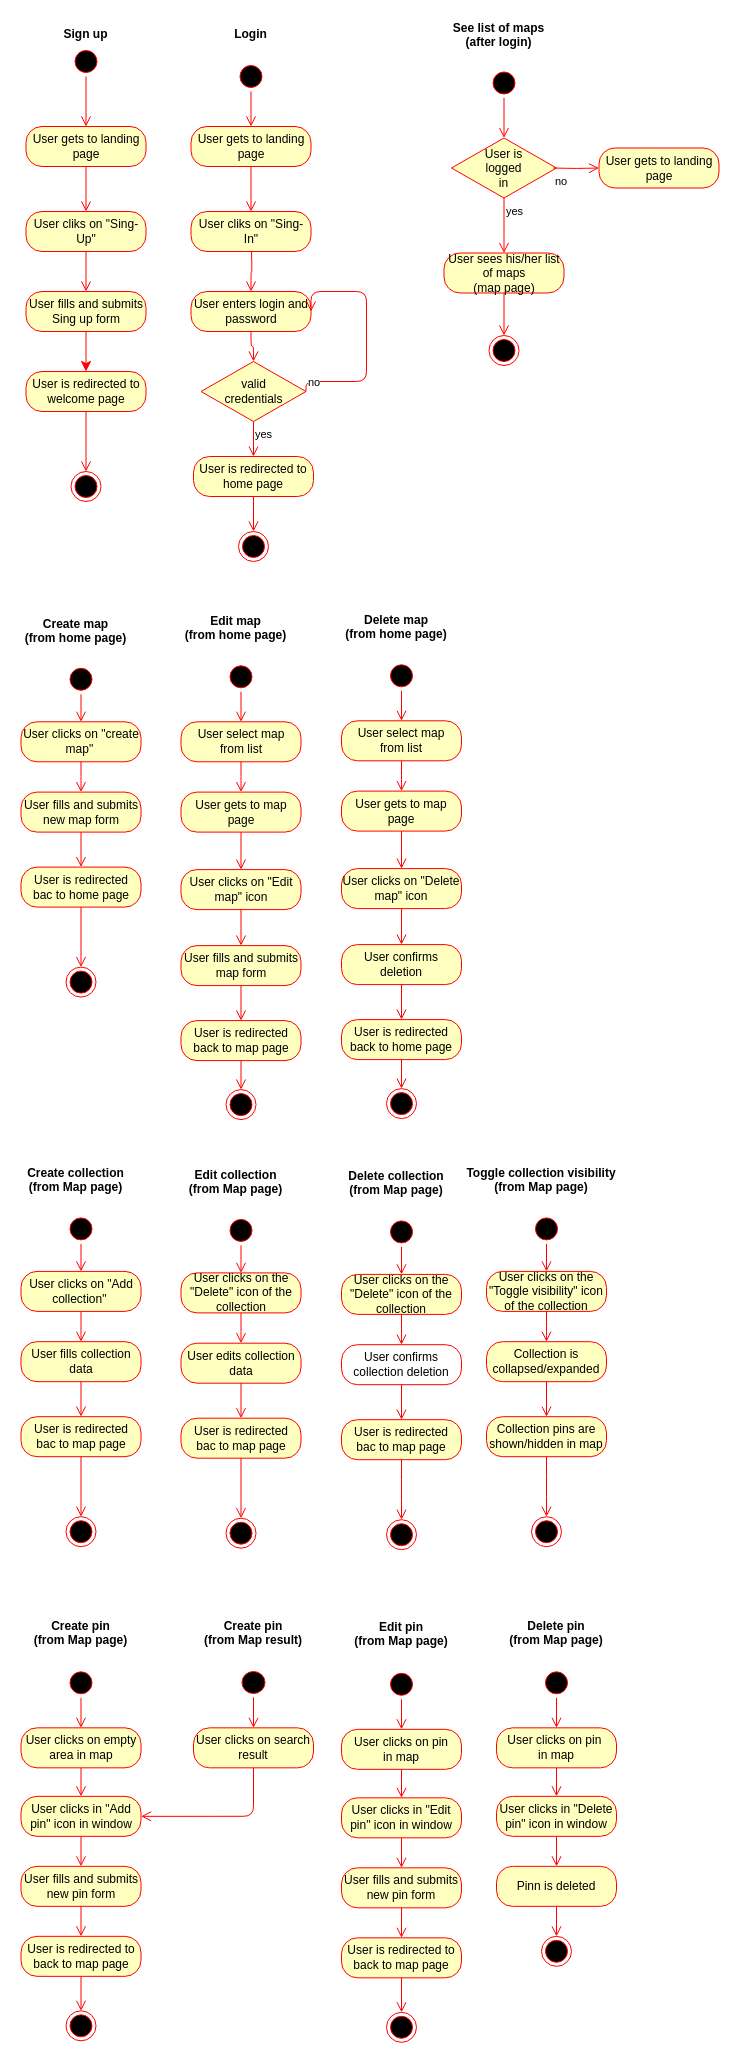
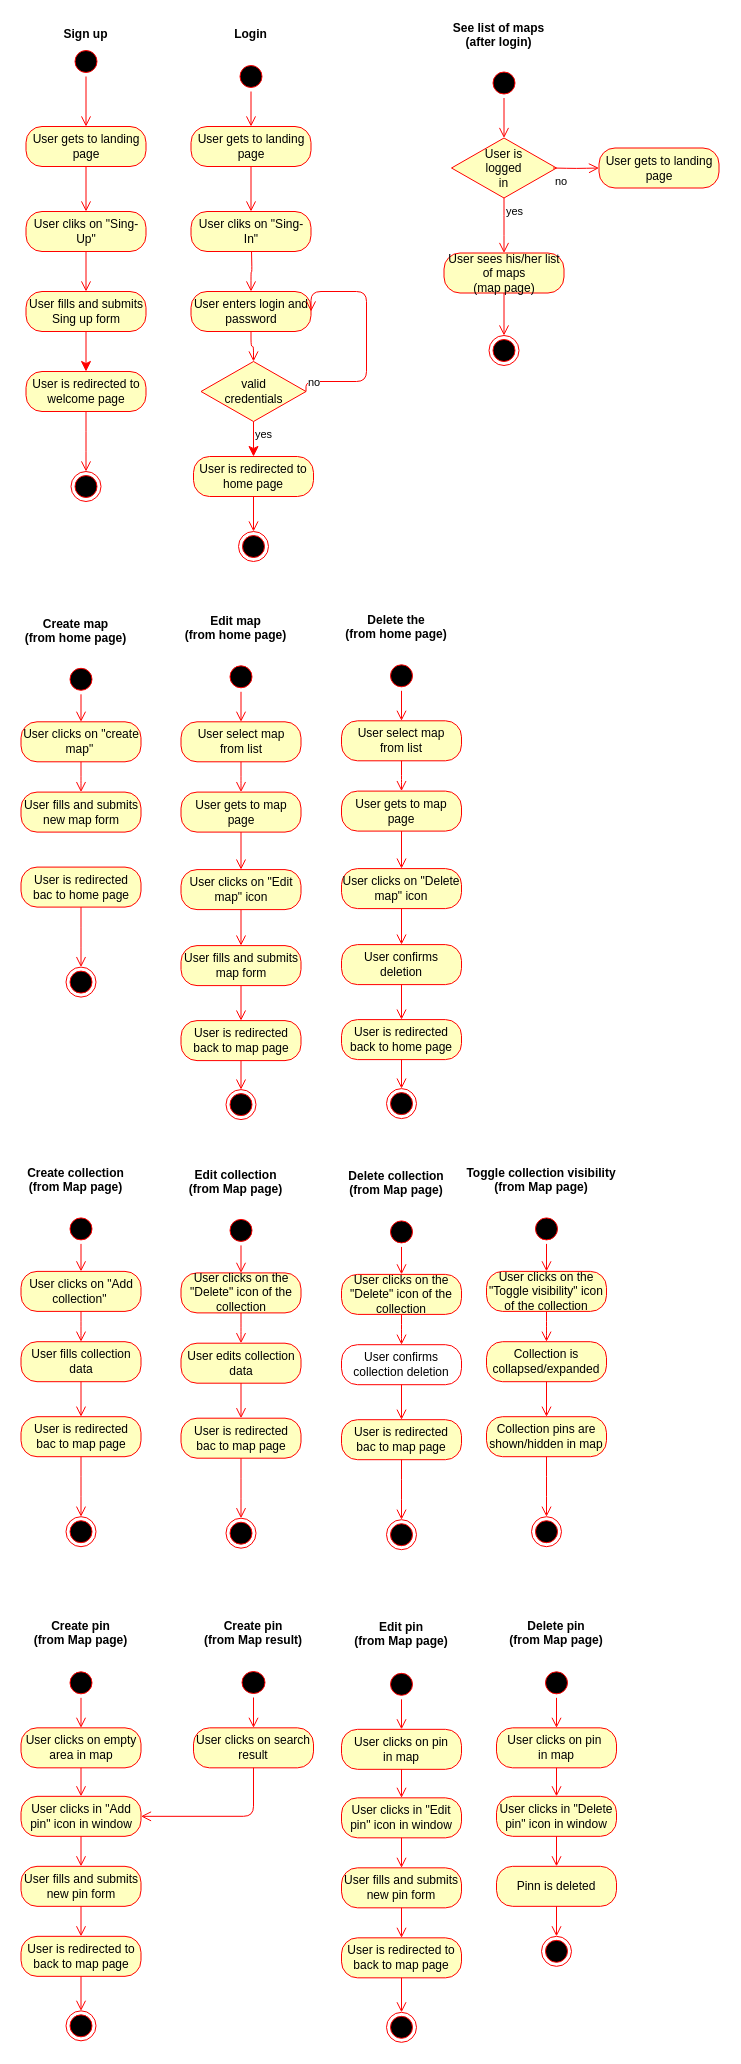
(254, 449) -> (254, 447)
(396, 620) -> (396, 620)
(81, 848) -> none
